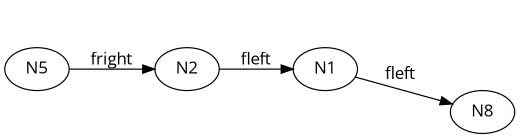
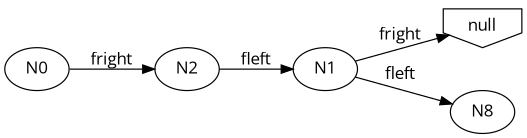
none -> (483, 26)
(37, 69) -> (37, 69)
